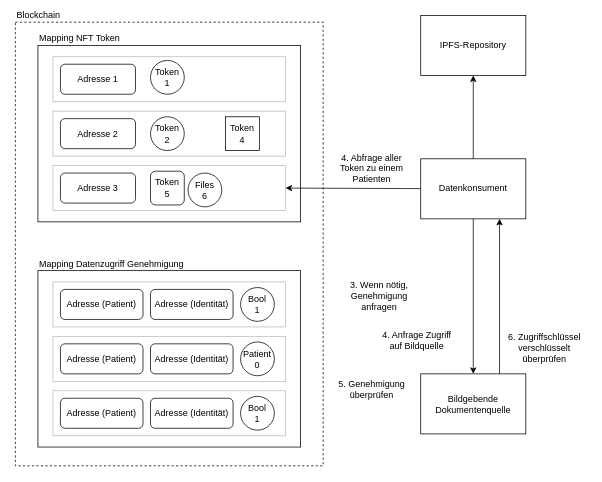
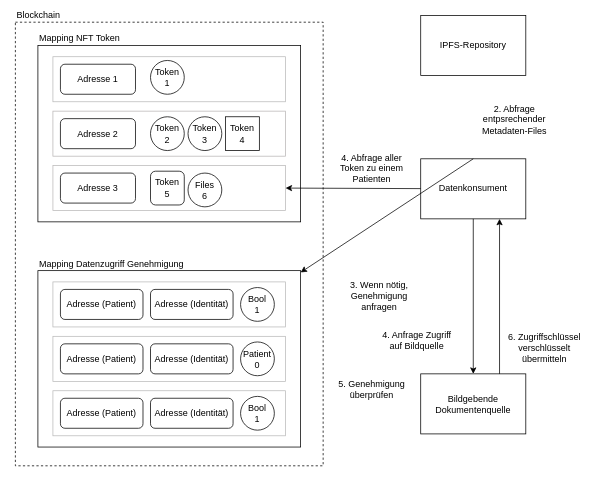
(473, 119) -> (389, 214)
none -> (514, 119)
none -> (205, 134)
(544, 348) -> (544, 348)
